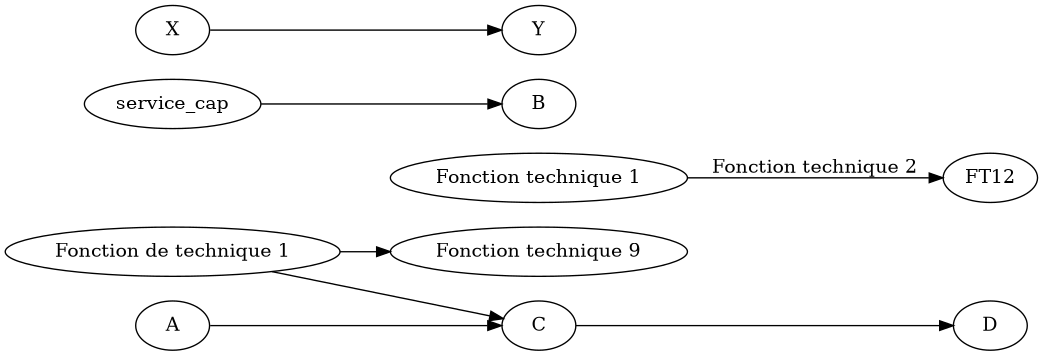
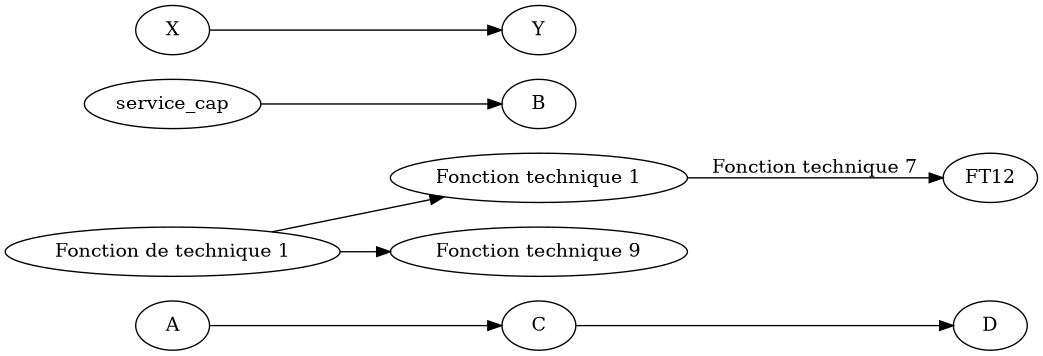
(815, 168) -> (815, 168)
(381, 294) -> (351, 216)
